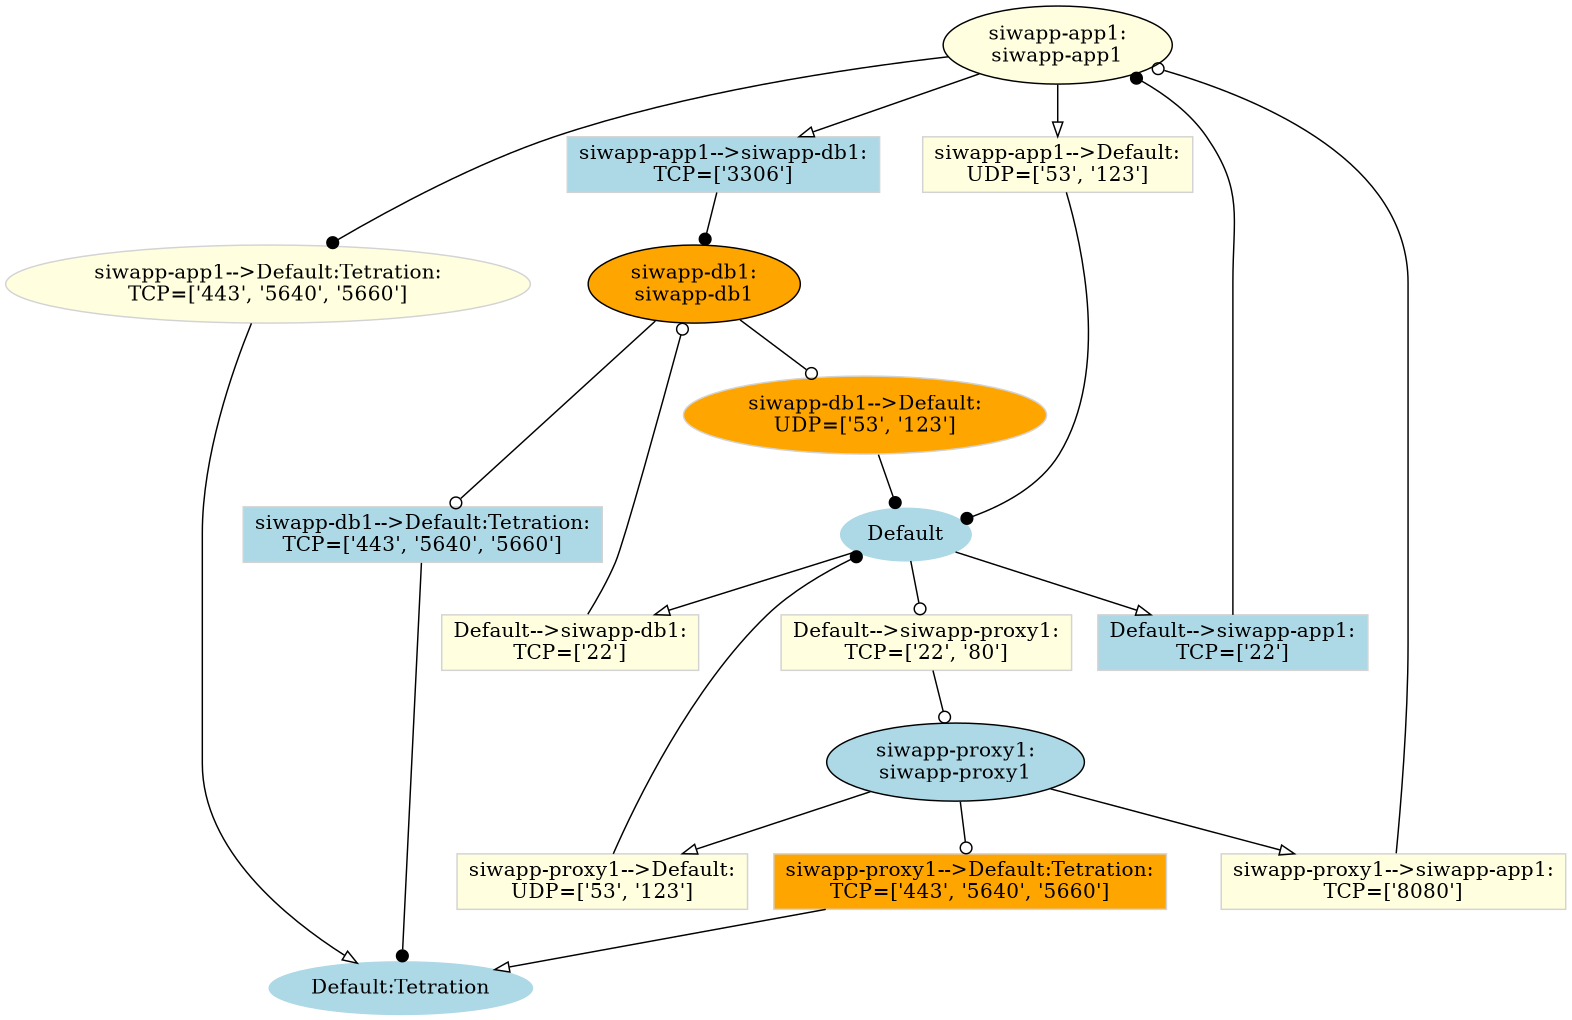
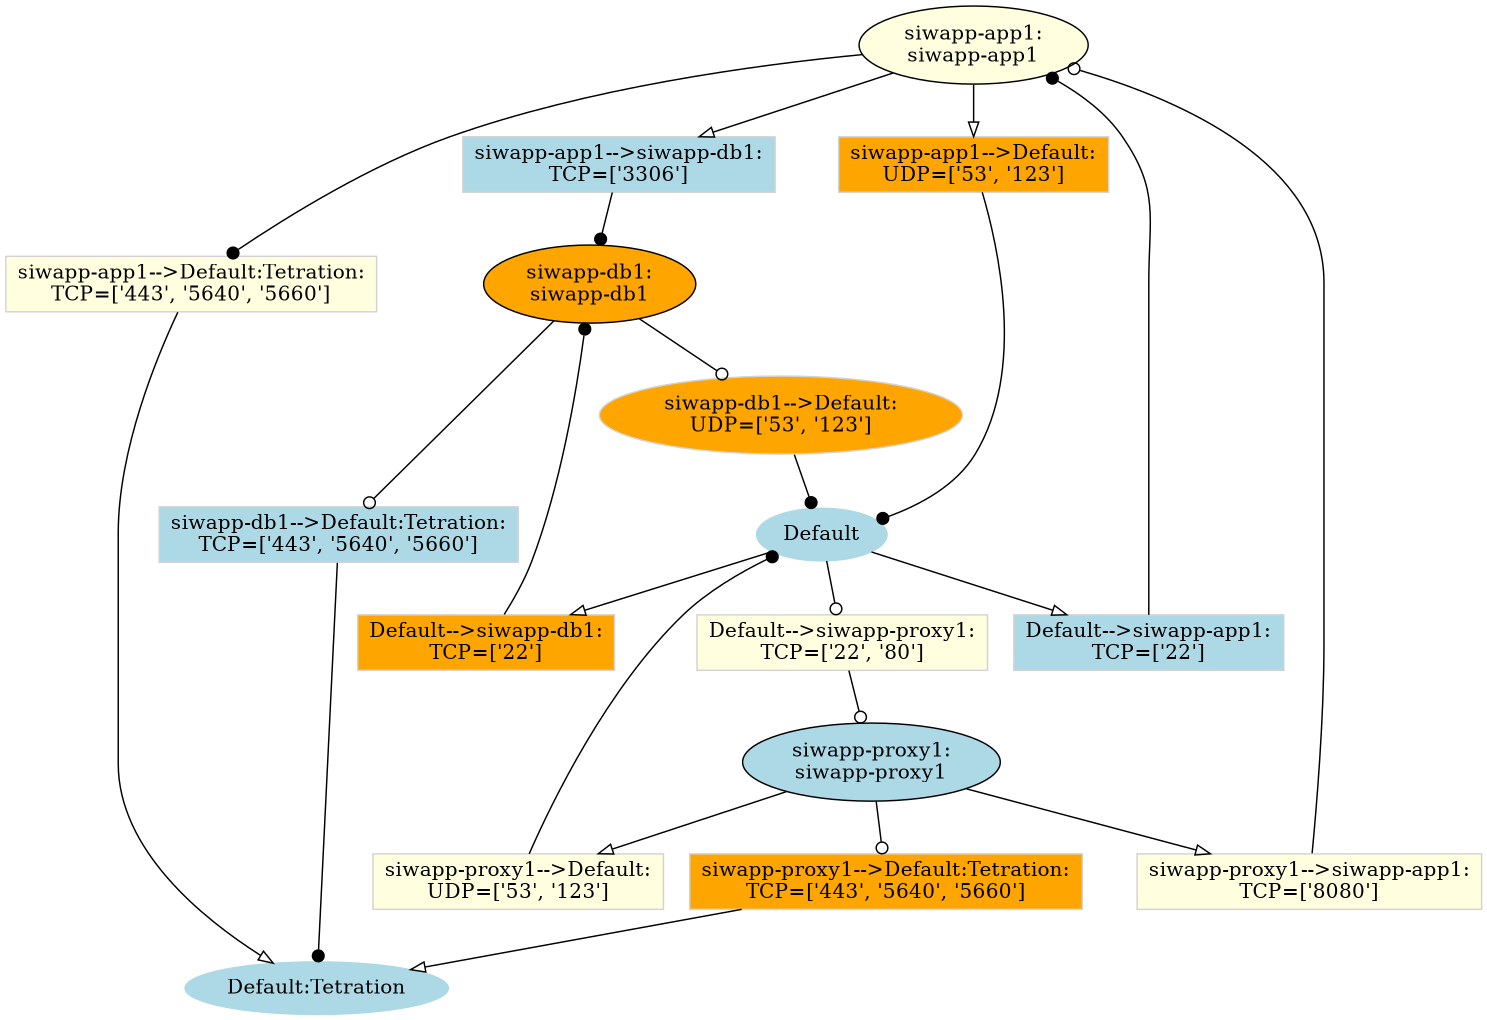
(1058, 165) -> (974, 165)
(268, 284) -> (191, 284)
(641, 477) -> (557, 479)
(570, 643) -> (486, 643)
